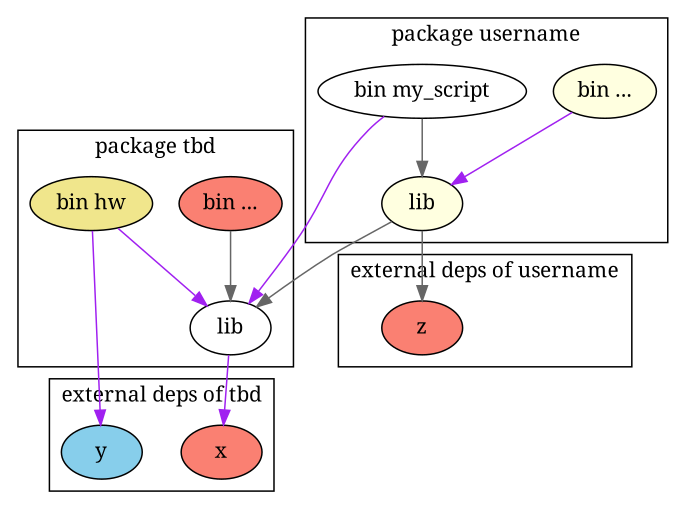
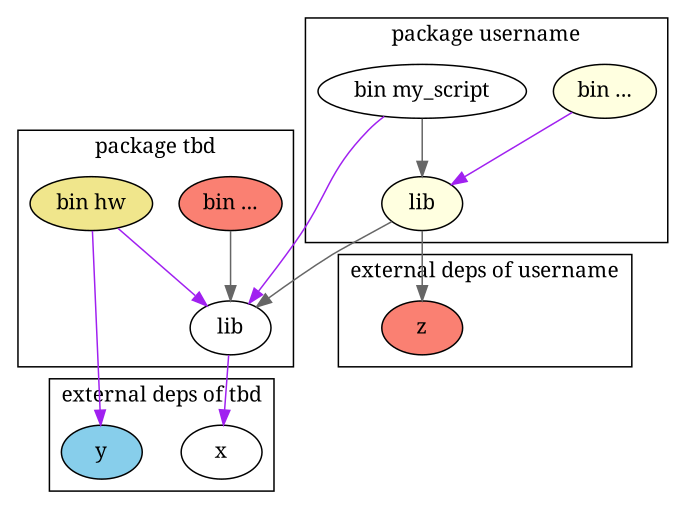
(222, 452) -> (222, 452)
